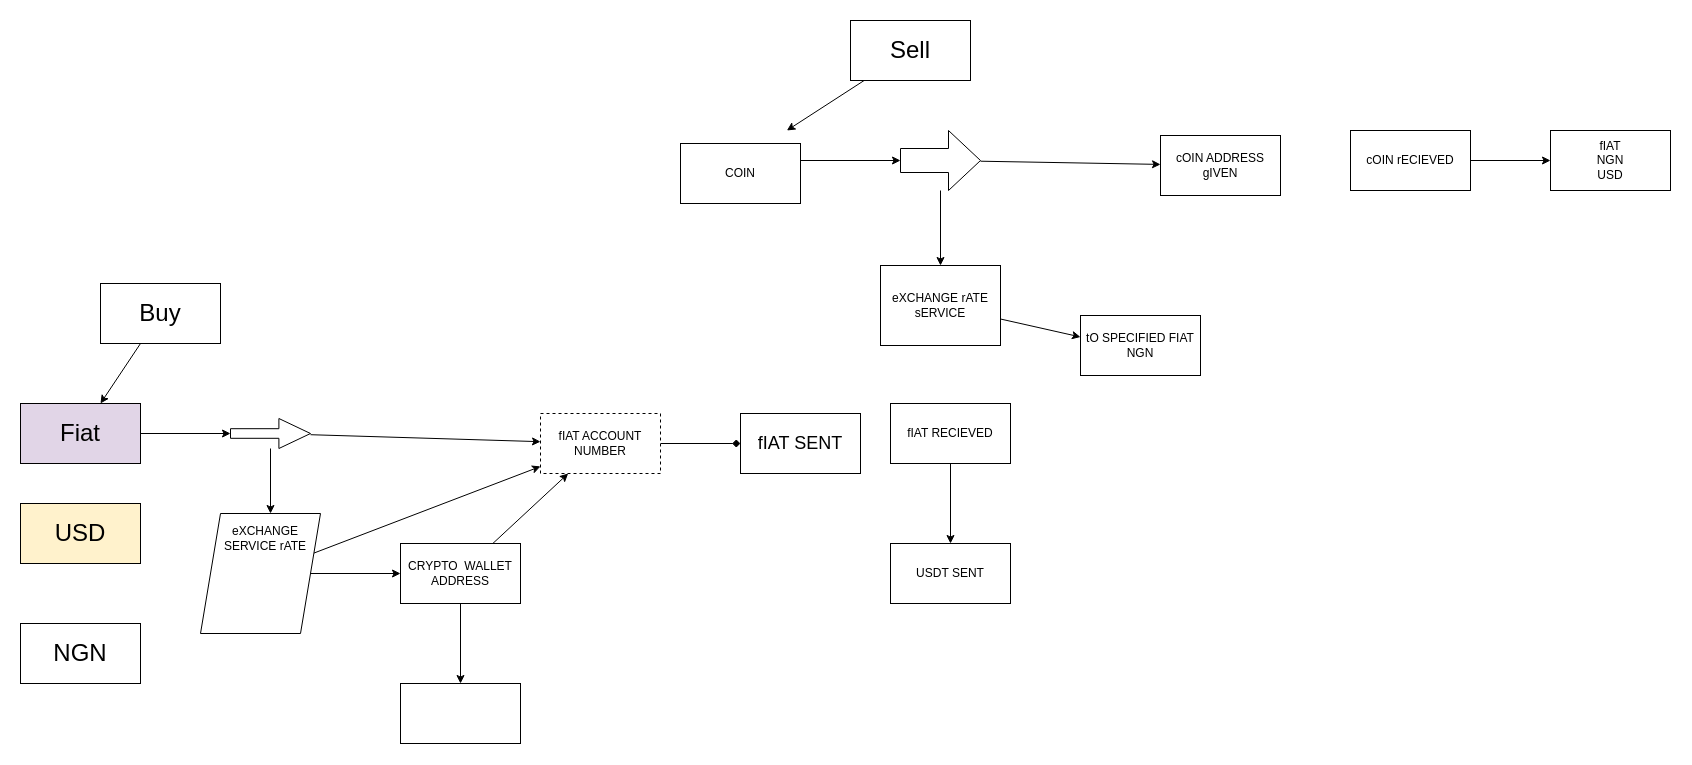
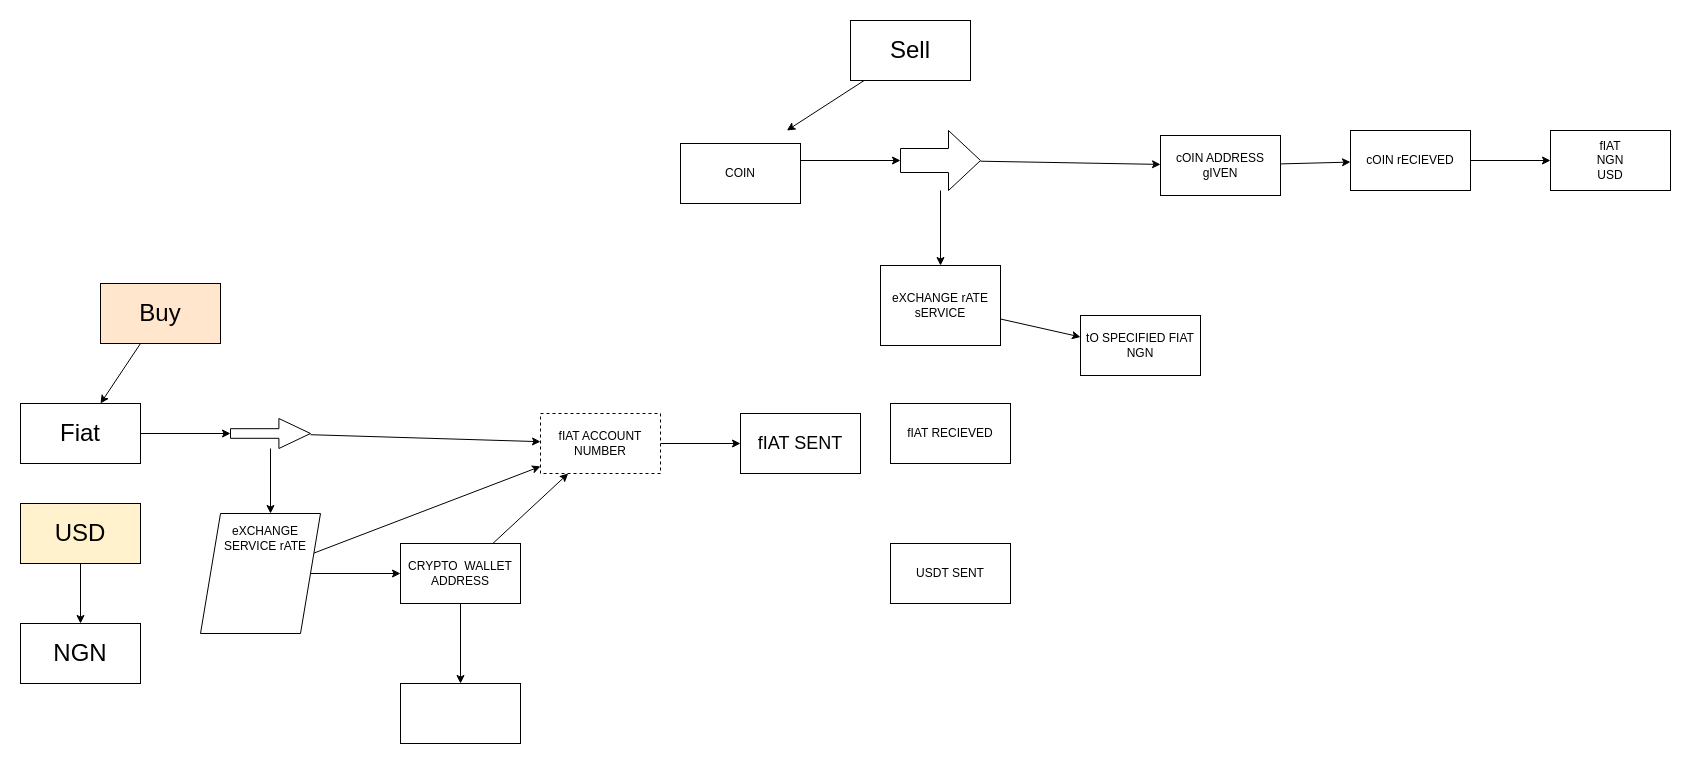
none -> (1312, 163)
(161, 314) -> (161, 314)
(81, 434) -> (81, 434)
(731, 444) -> (732, 444)
(951, 500) -> none
none -> (81, 590)
